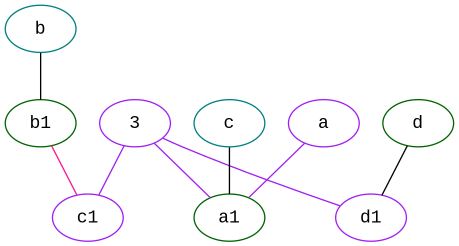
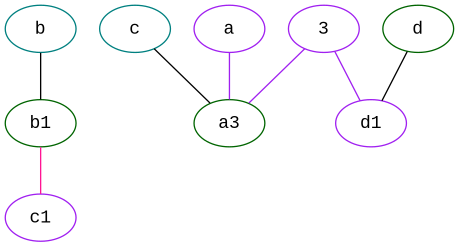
(111, 171) -> none
(229, 218) -> (229, 123)
